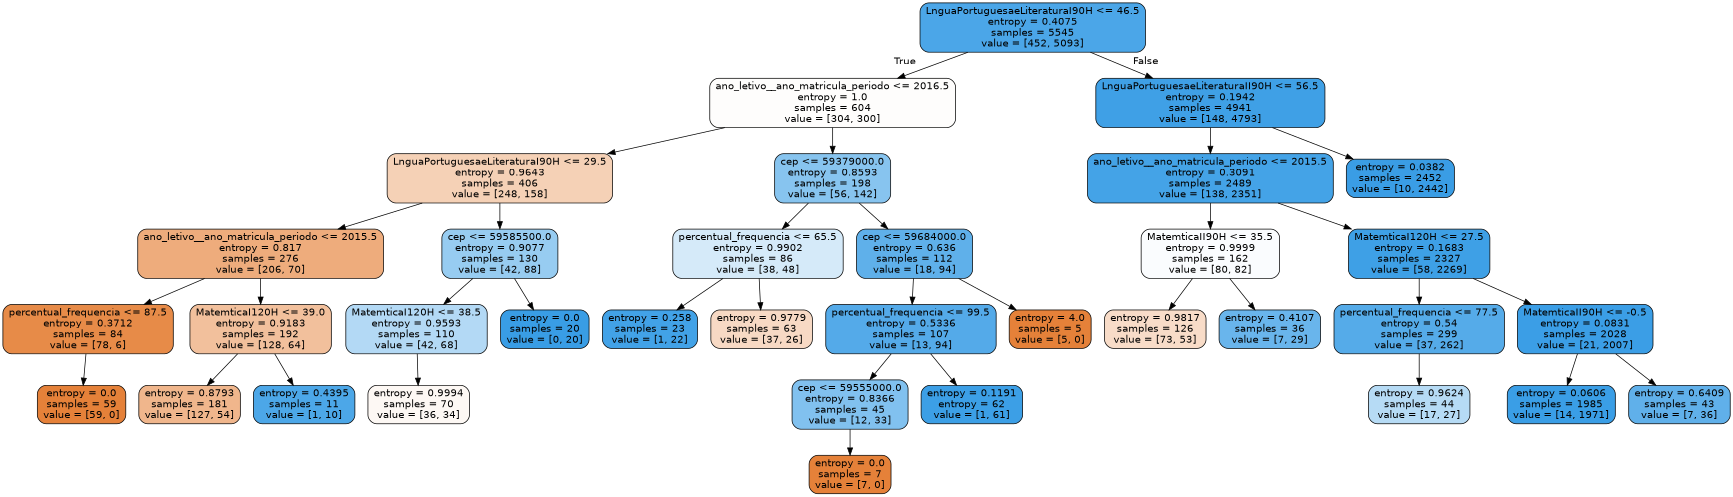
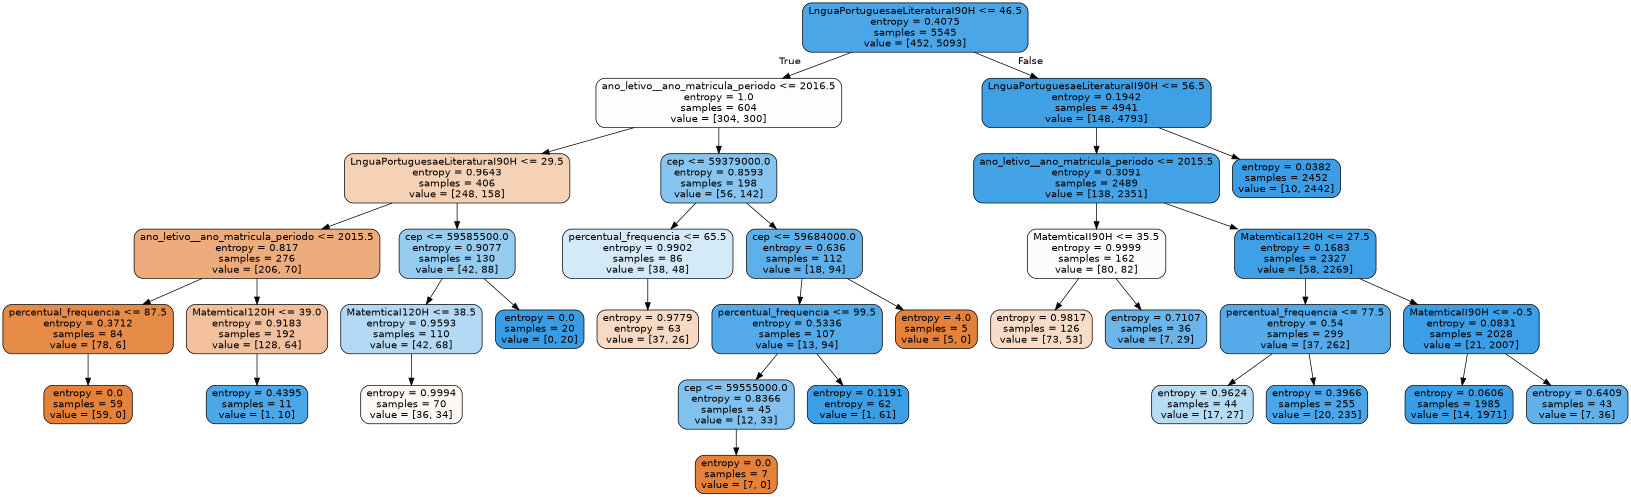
(650, 329) -> none
(762, 329) -> (648, 329)
(1270, 329) -> (1156, 329)
(190, 405) -> none
none -> (1317, 405)
